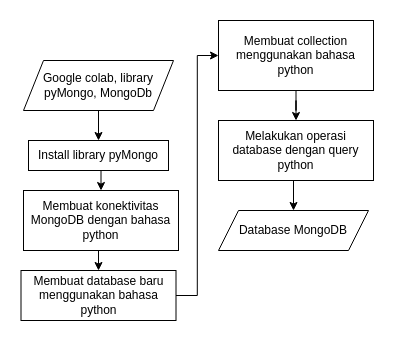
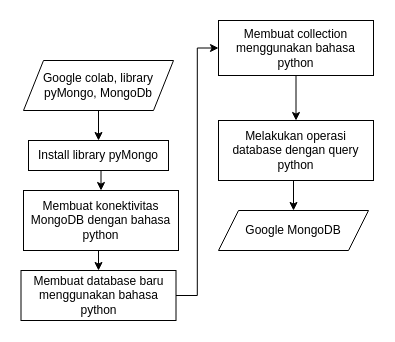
(296, 56) -> (296, 48)
(294, 231) -> (294, 231)
